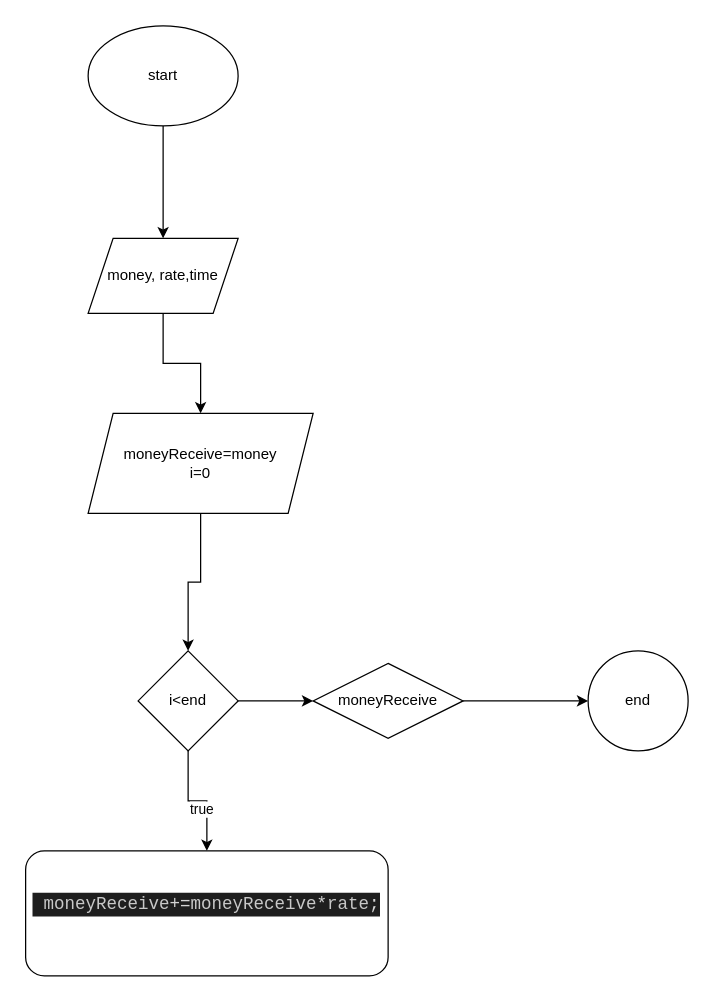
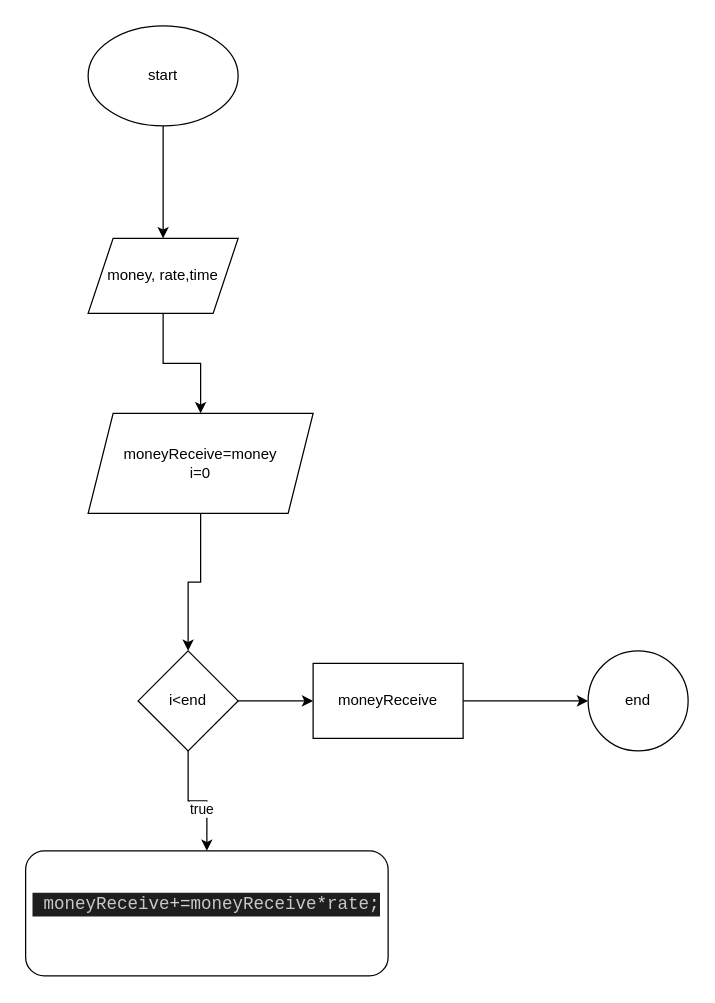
(388, 701) -> (388, 701)
